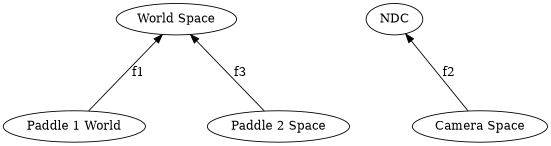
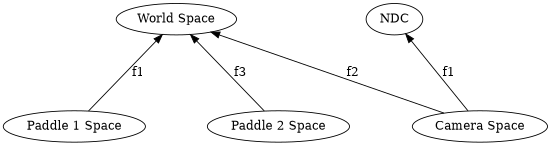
(449, 73) -> (449, 73)
none -> (332, 74)
(74, 126) -> (74, 126)
